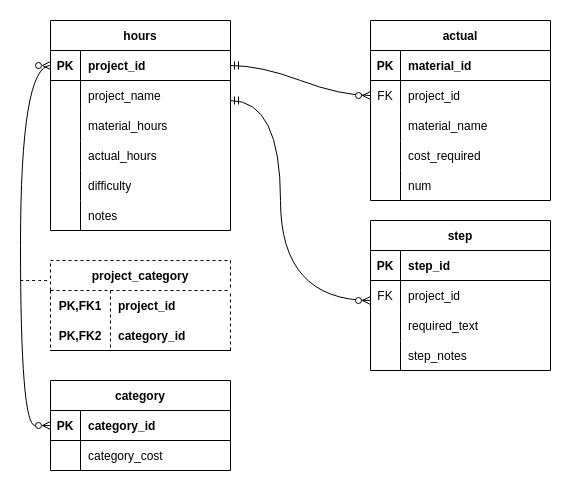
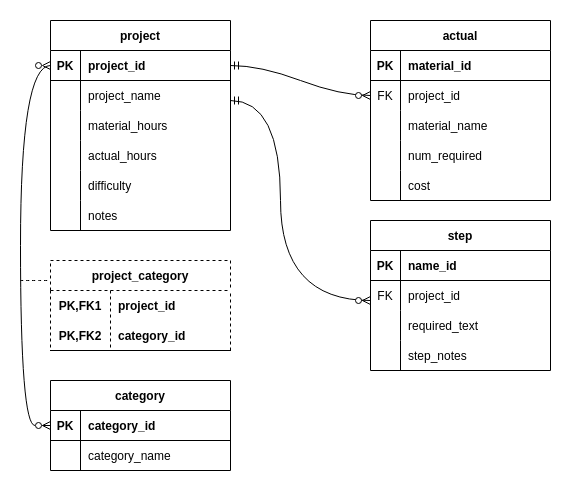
(140, 36) -> (140, 36)
(450, 156) -> (447, 156)
(418, 186) -> (421, 186)
(430, 266) -> (430, 266)
(132, 456) -> (132, 456)
